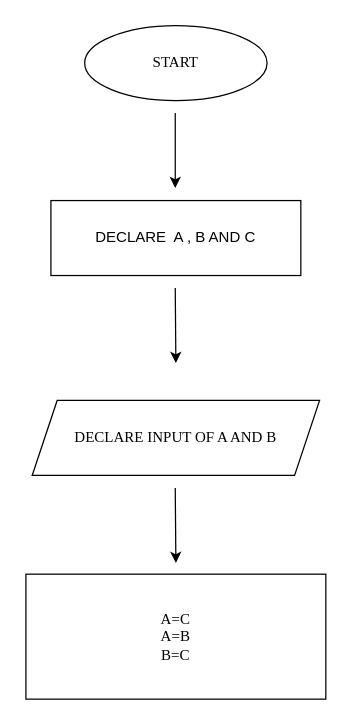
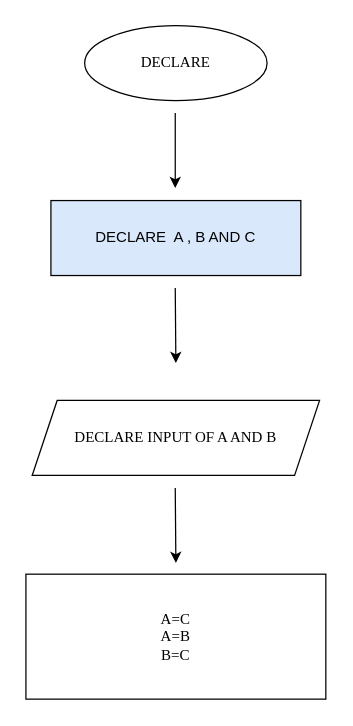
(176, 63) -> (176, 63)
(176, 238) -> (176, 238)
